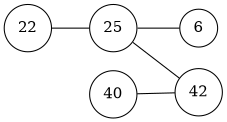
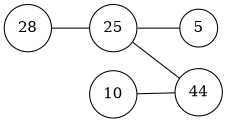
(28, 28) -> (28, 28)
(199, 28) -> (199, 28)
(199, 92) -> (199, 92)
(113, 94) -> (113, 94)
